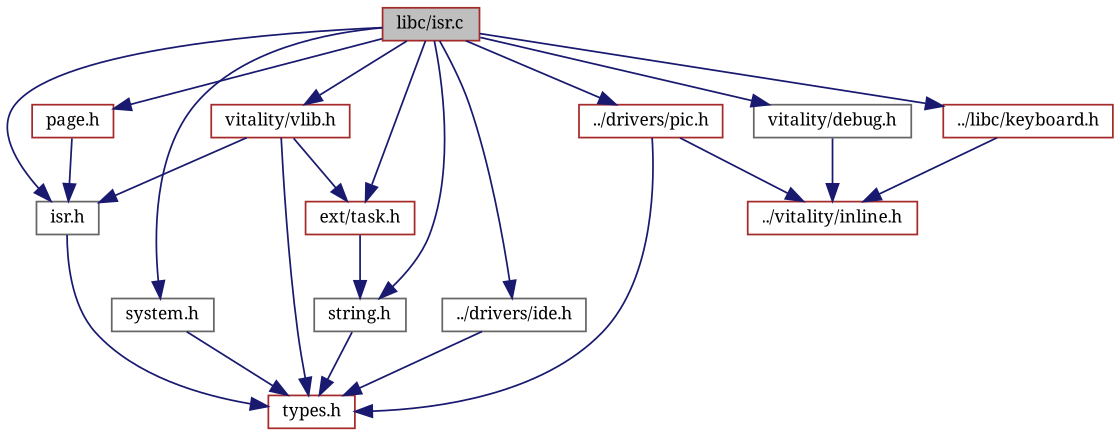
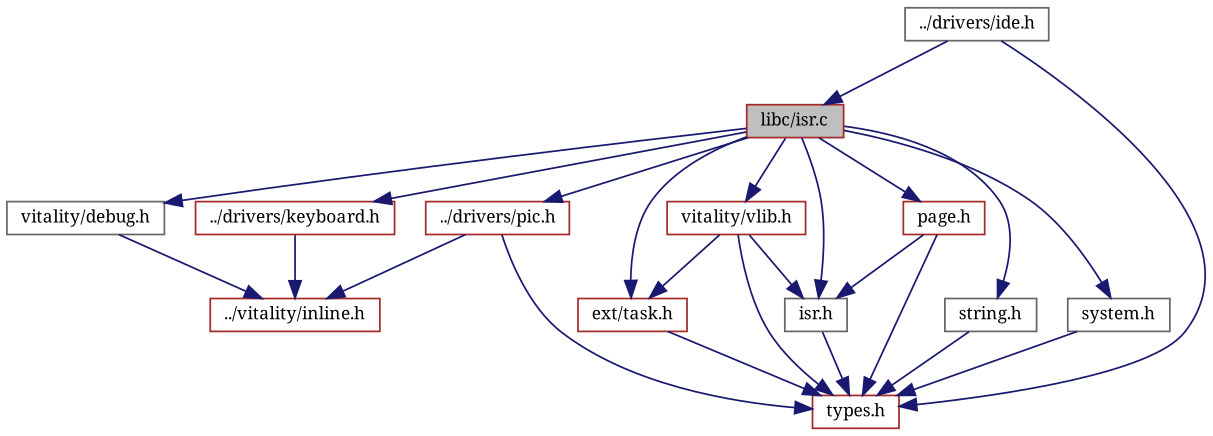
(1028, 121) -> (295, 218)
(485, 158) -> (894, 69)
(360, 258) -> (736, 360)
none -> (904, 307)
